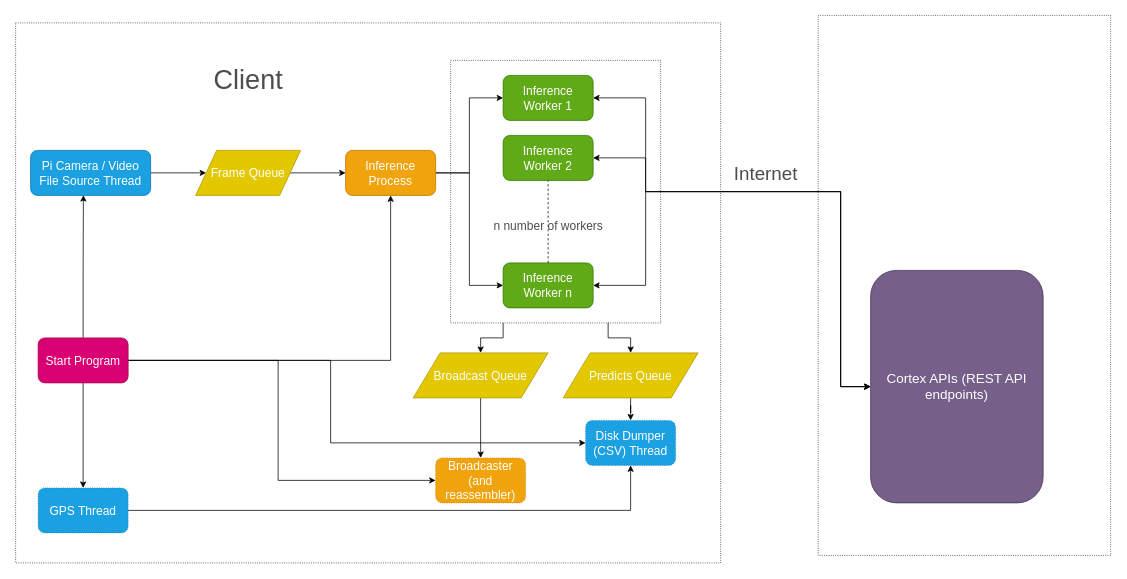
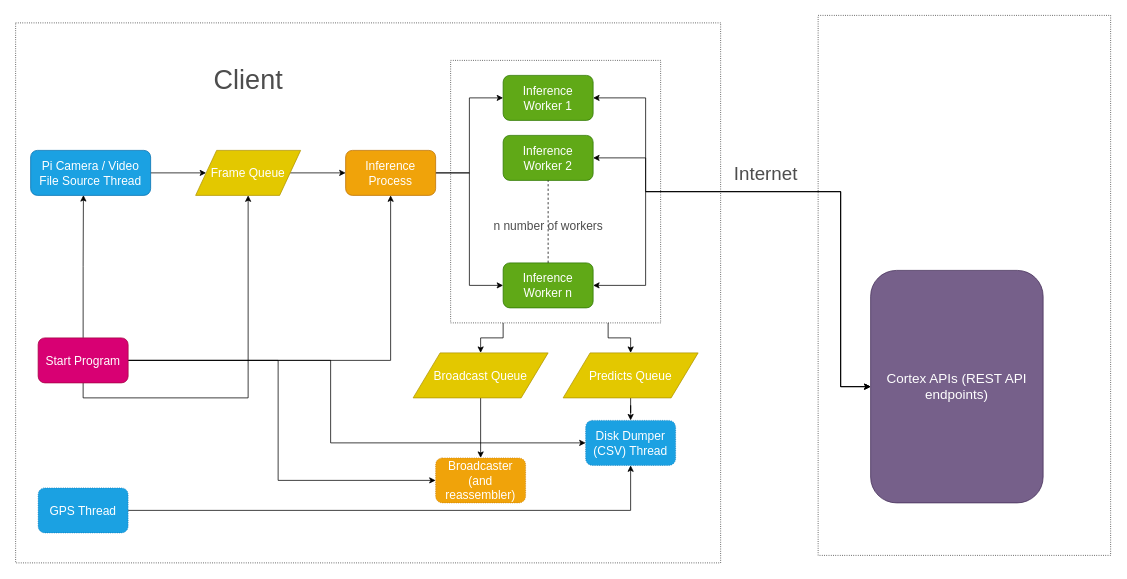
(83, 481) -> (248, 398)
